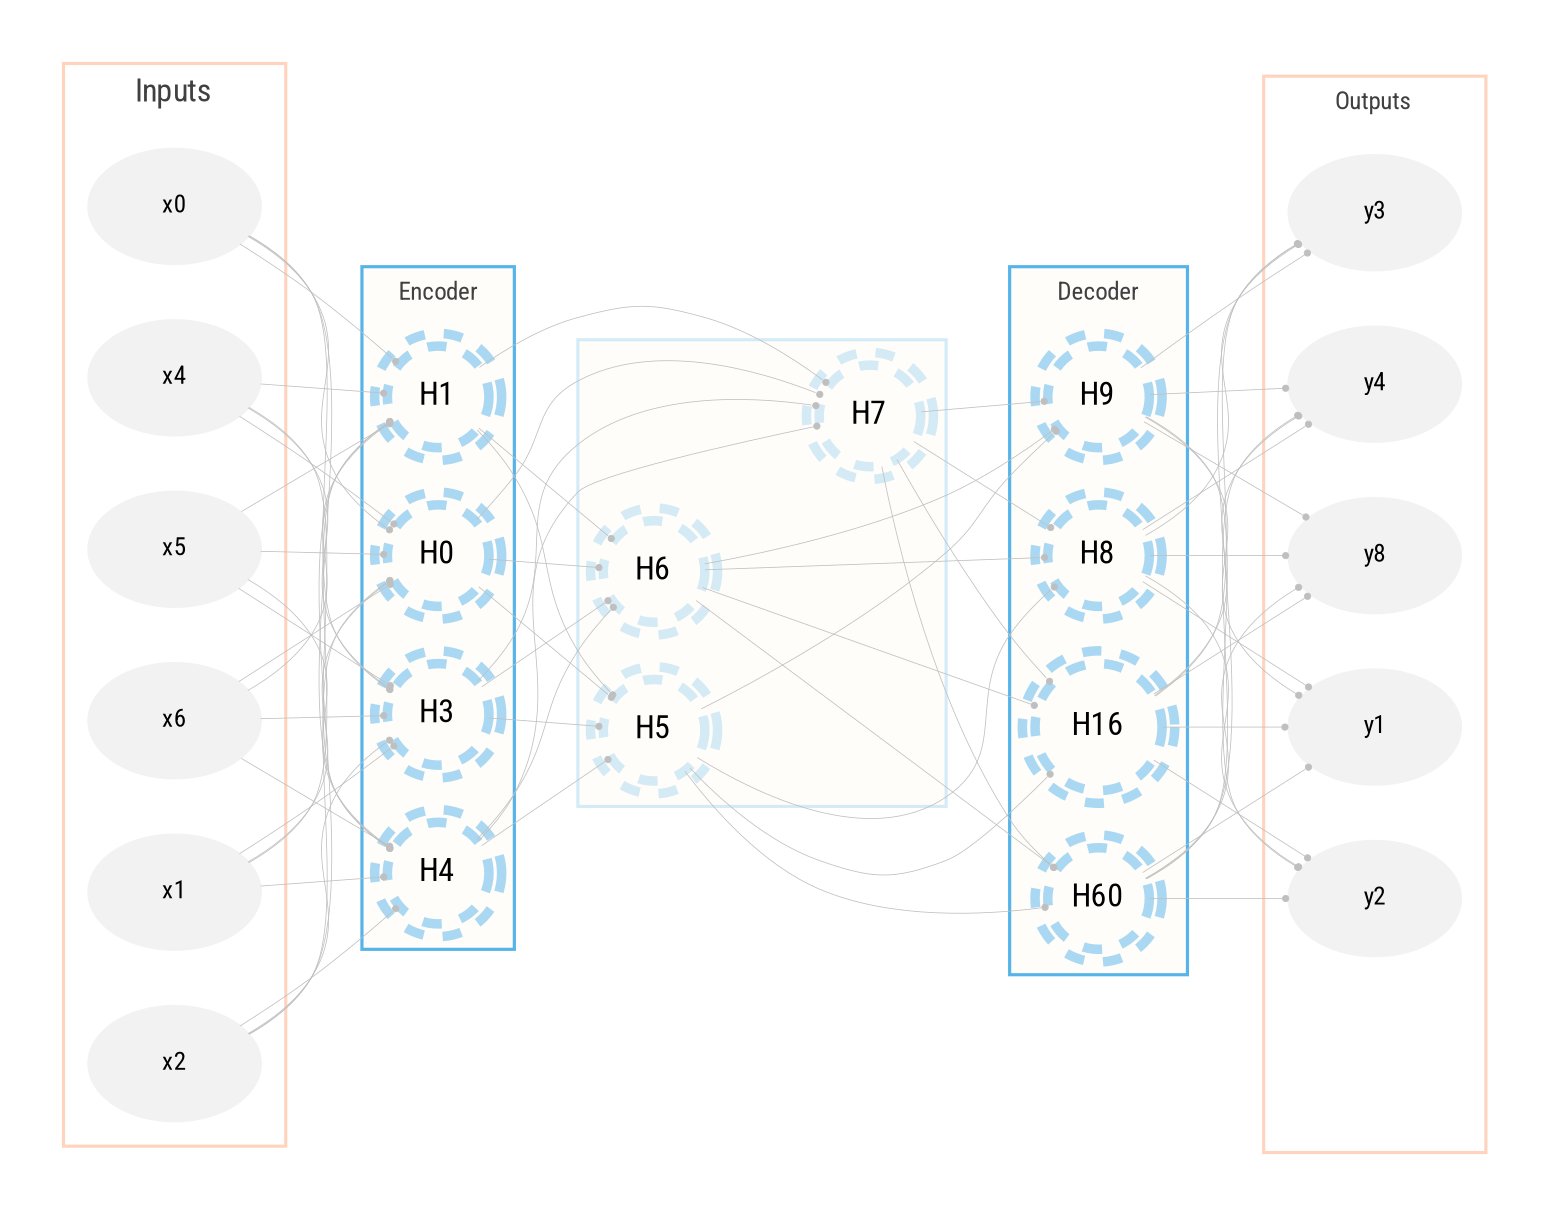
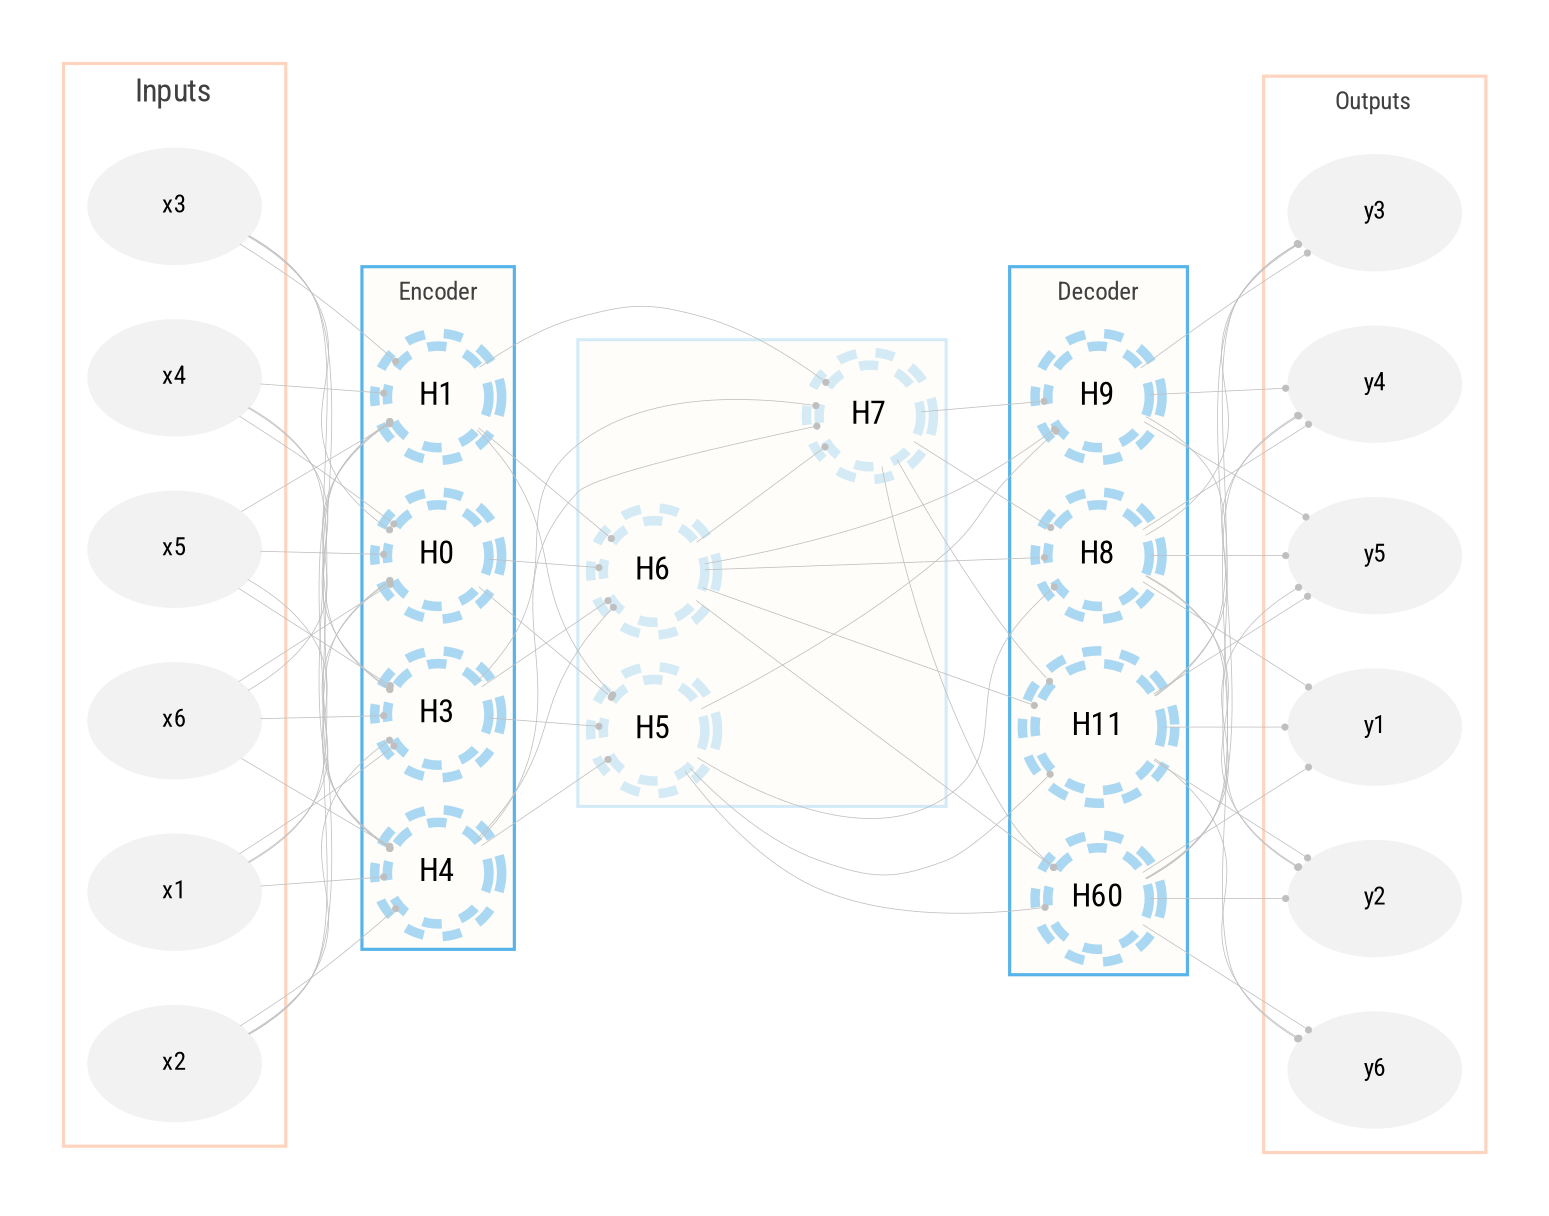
(175, 206) -> (175, 206)
(611, 368) -> (759, 496)
(1226, 553) -> none
(1375, 556) -> (1375, 556)
(1099, 727) -> (1099, 727)
none -> (1375, 1070)
